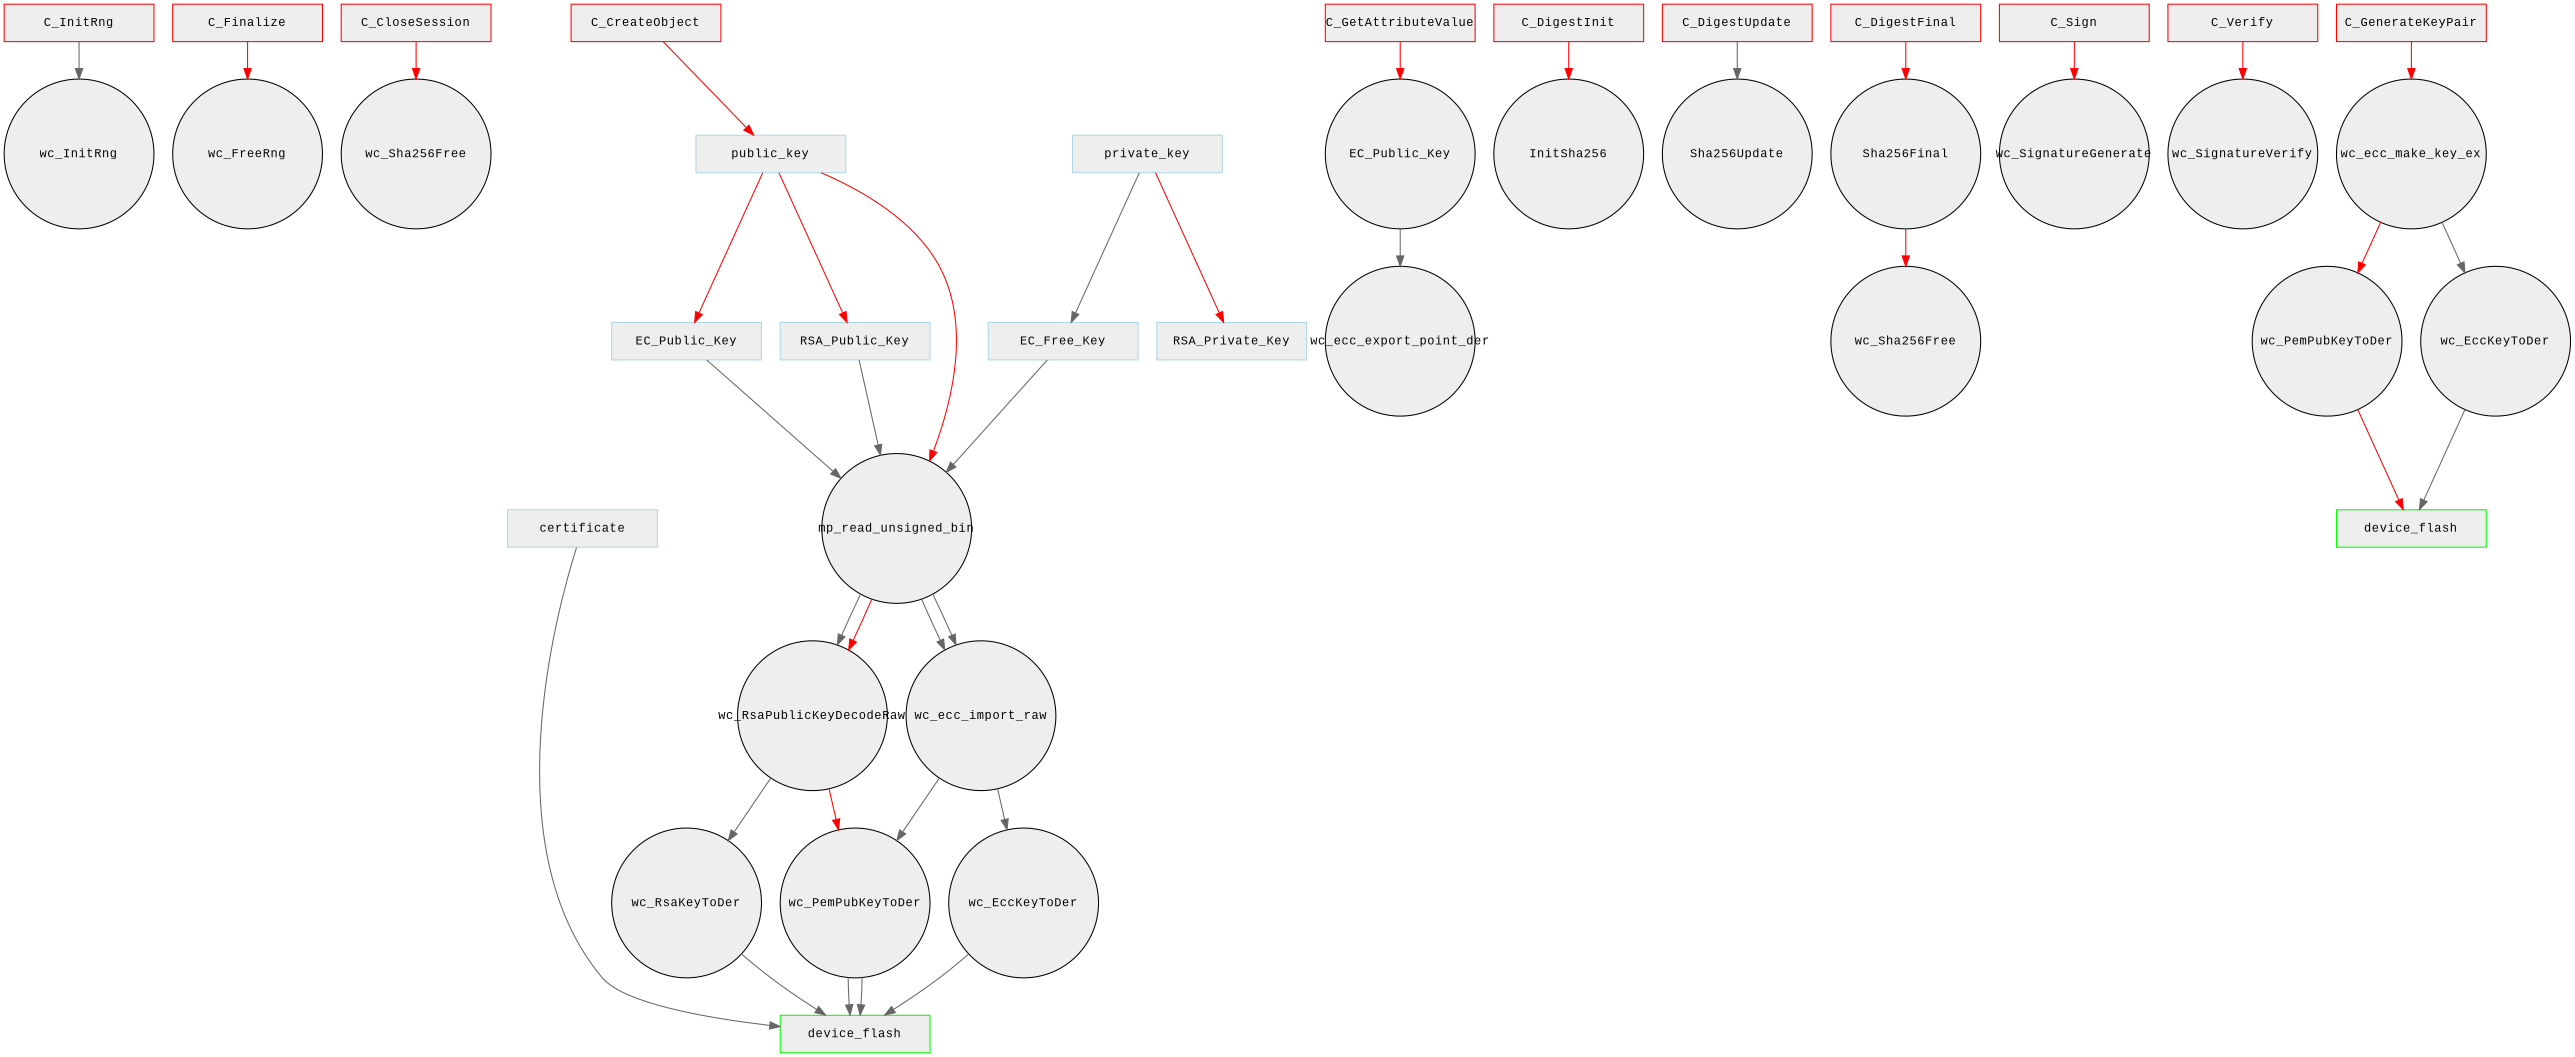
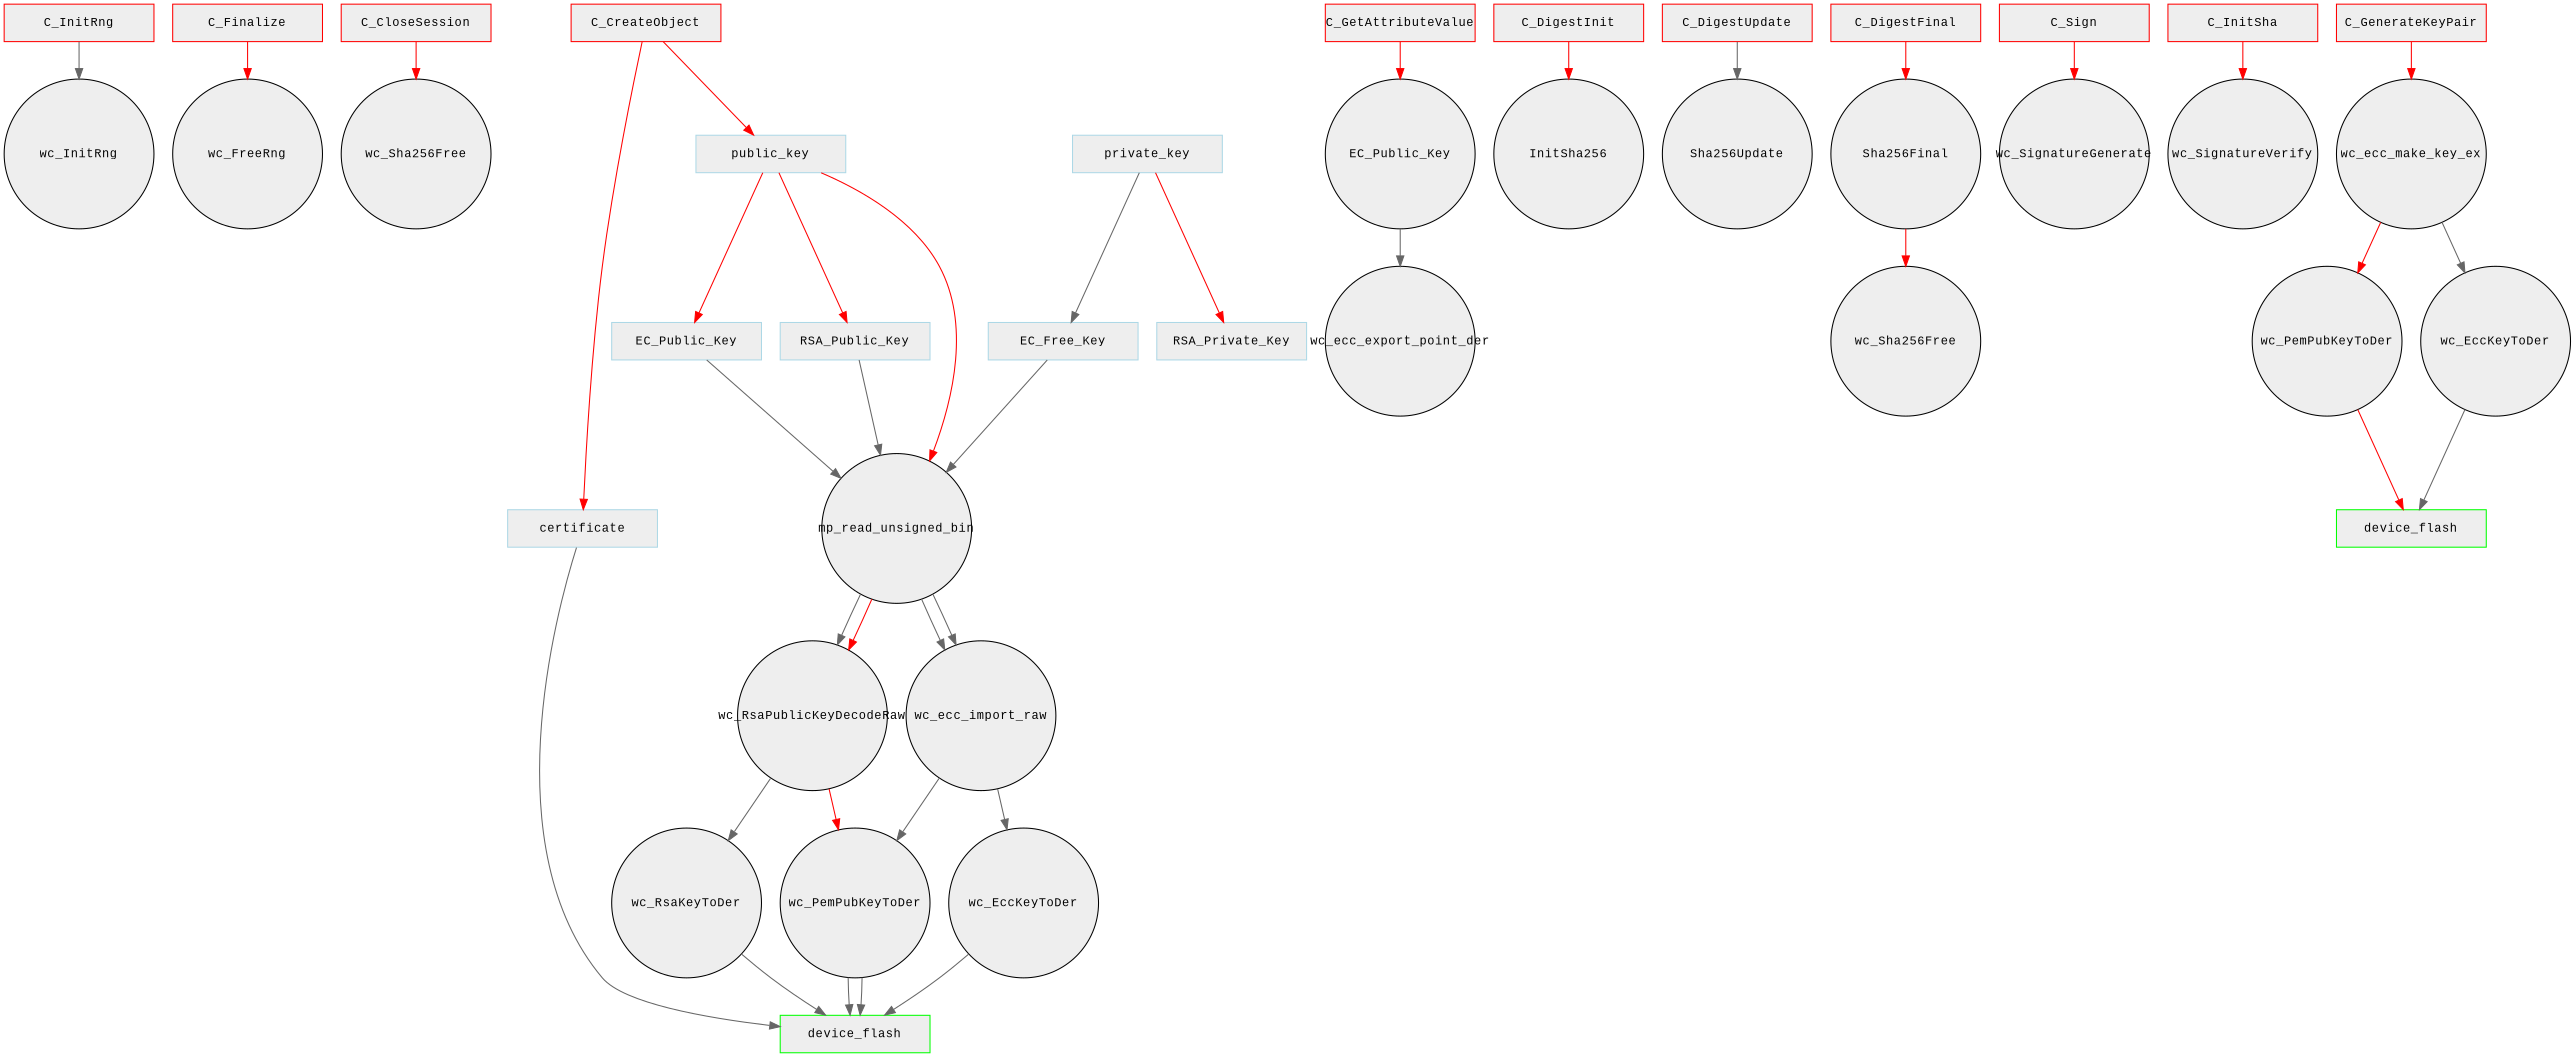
(2243, 23) -> (2243, 23)
none -> (602, 269)
